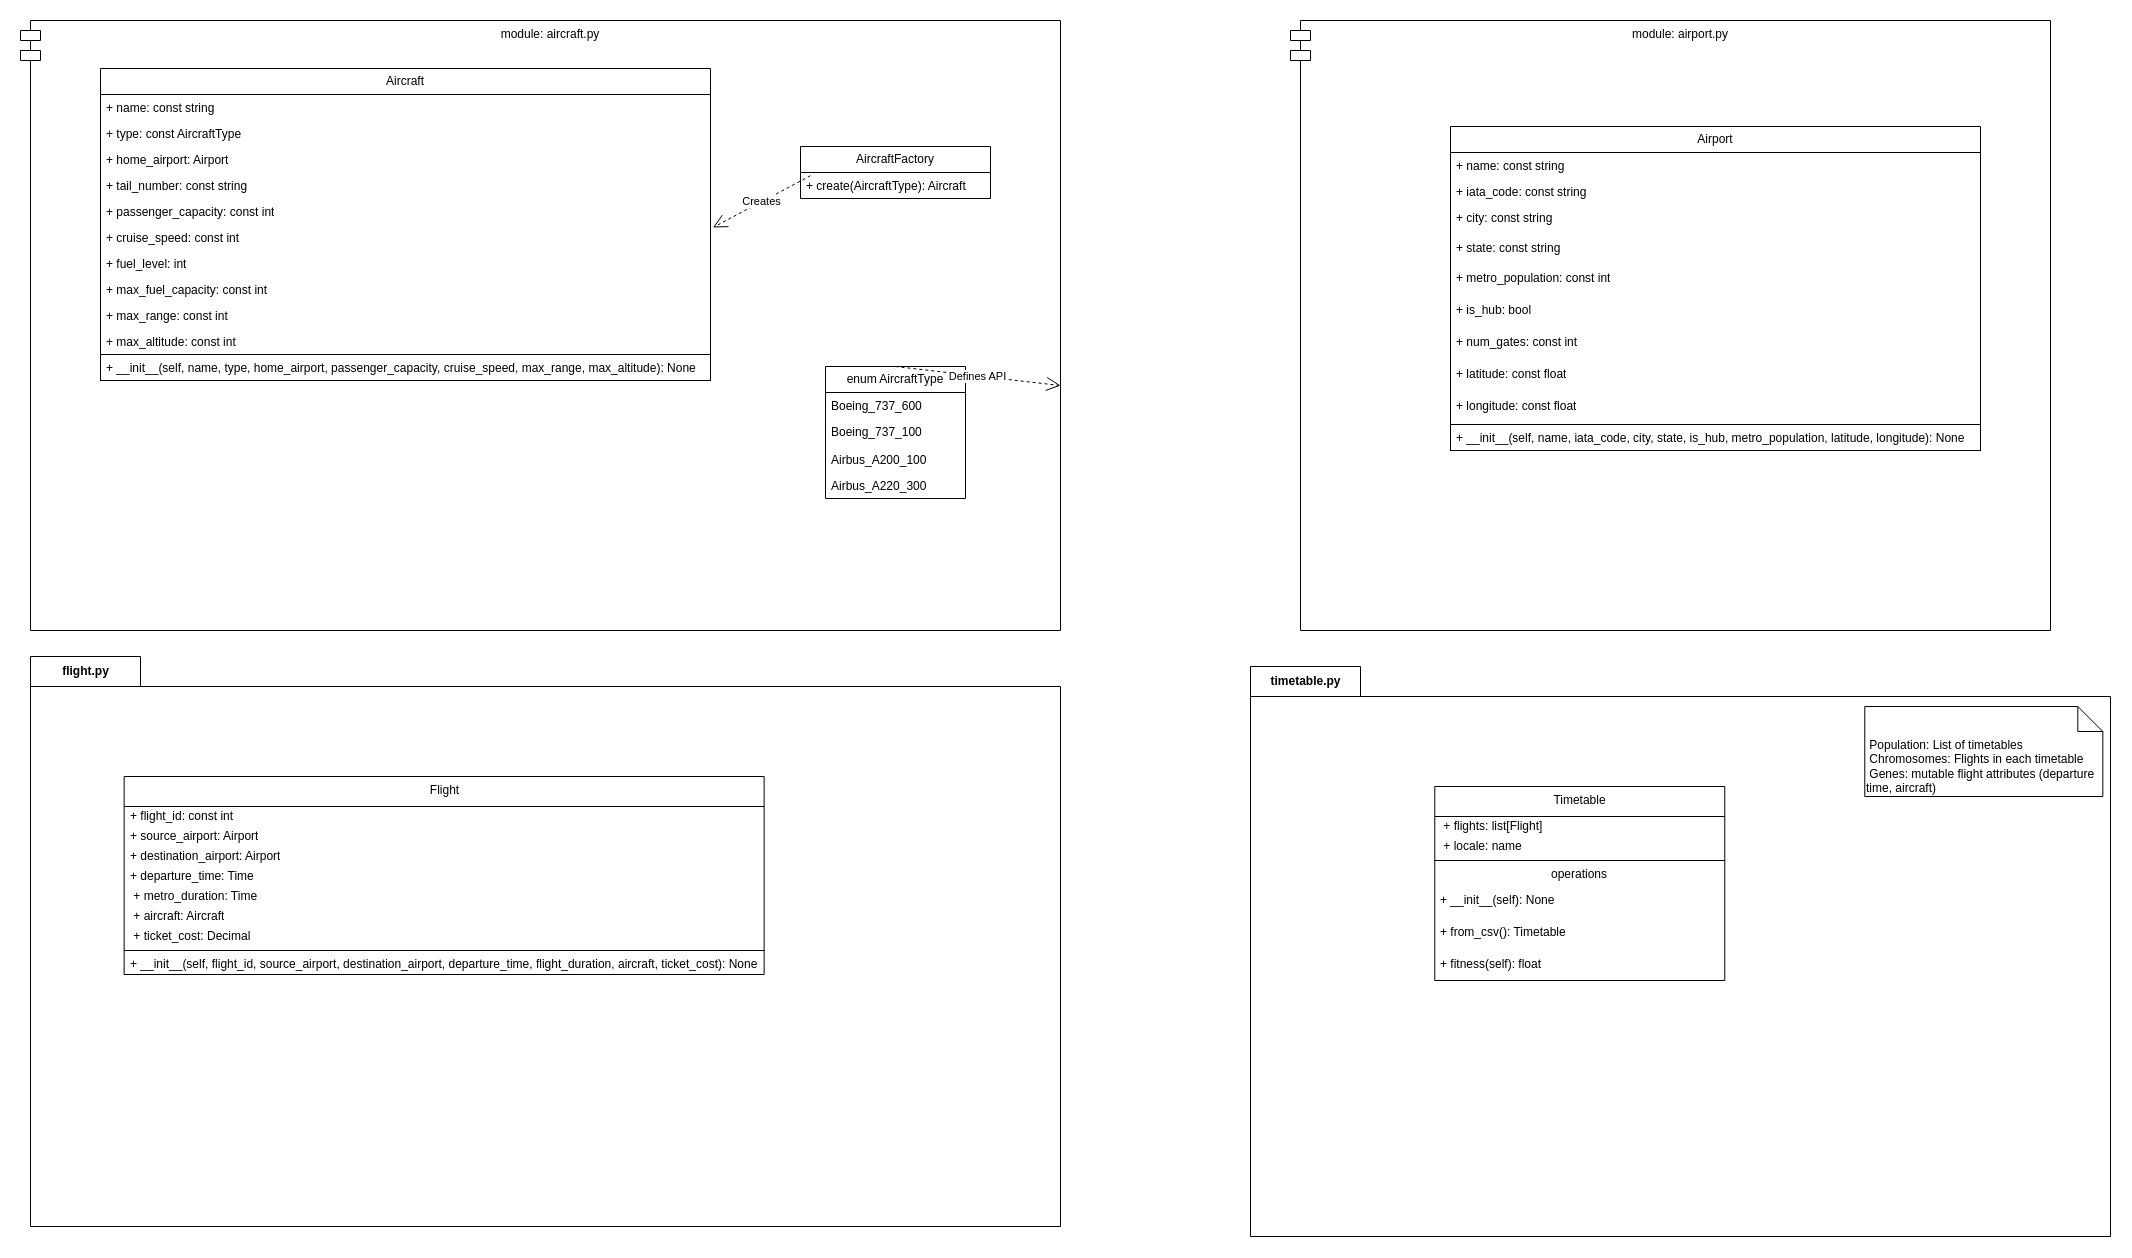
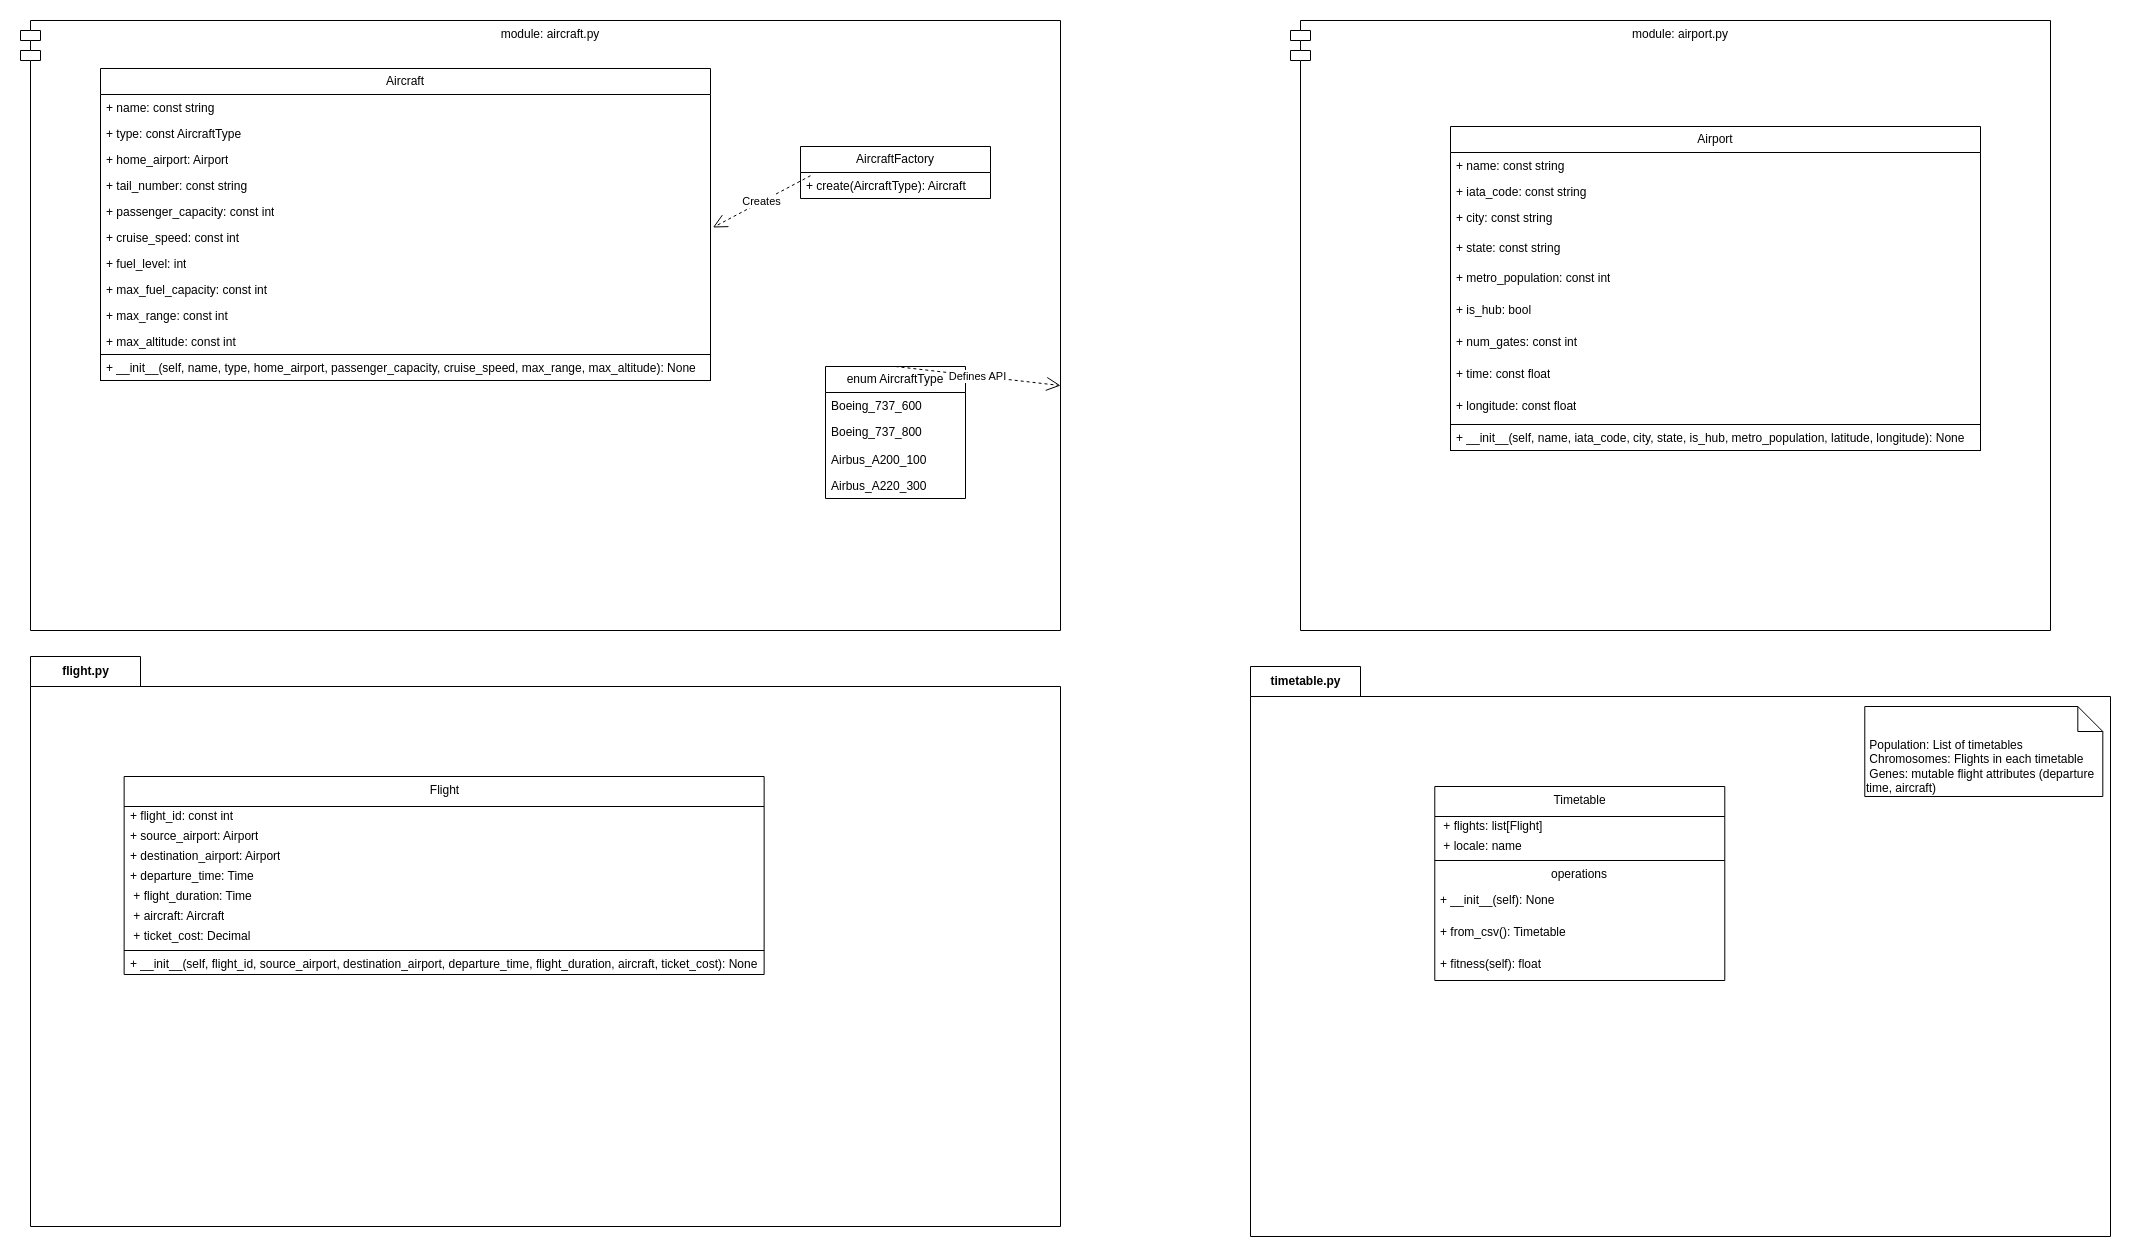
(1523, 375) -> (1511, 375)
(877, 433) -> (877, 433)
(197, 897) -> (197, 897)
